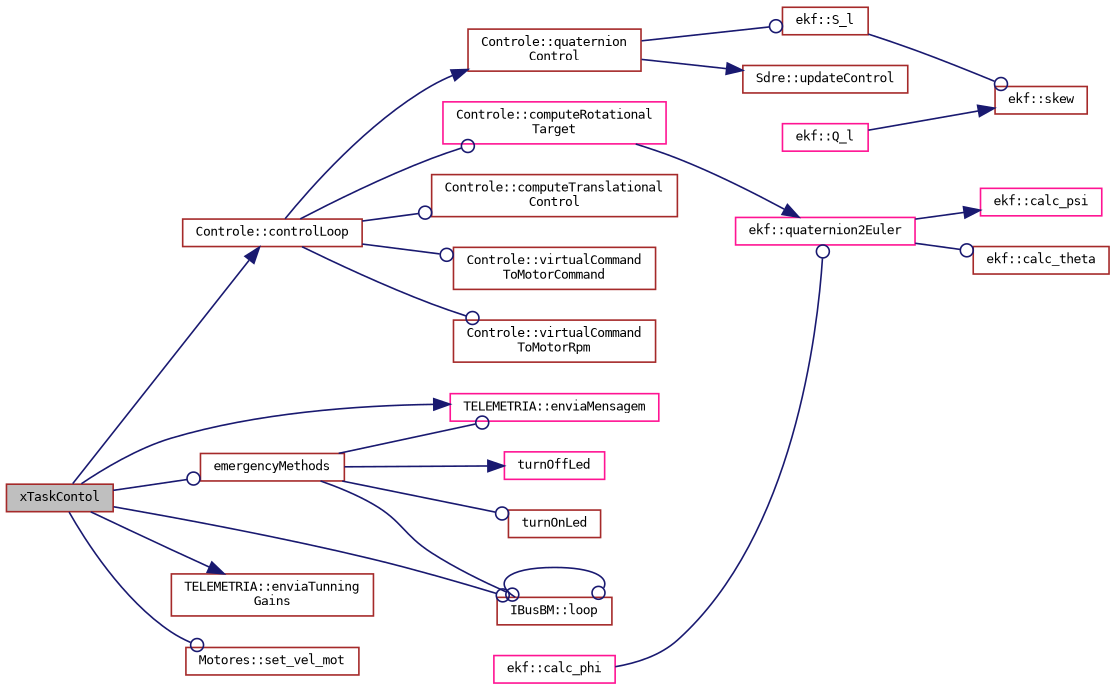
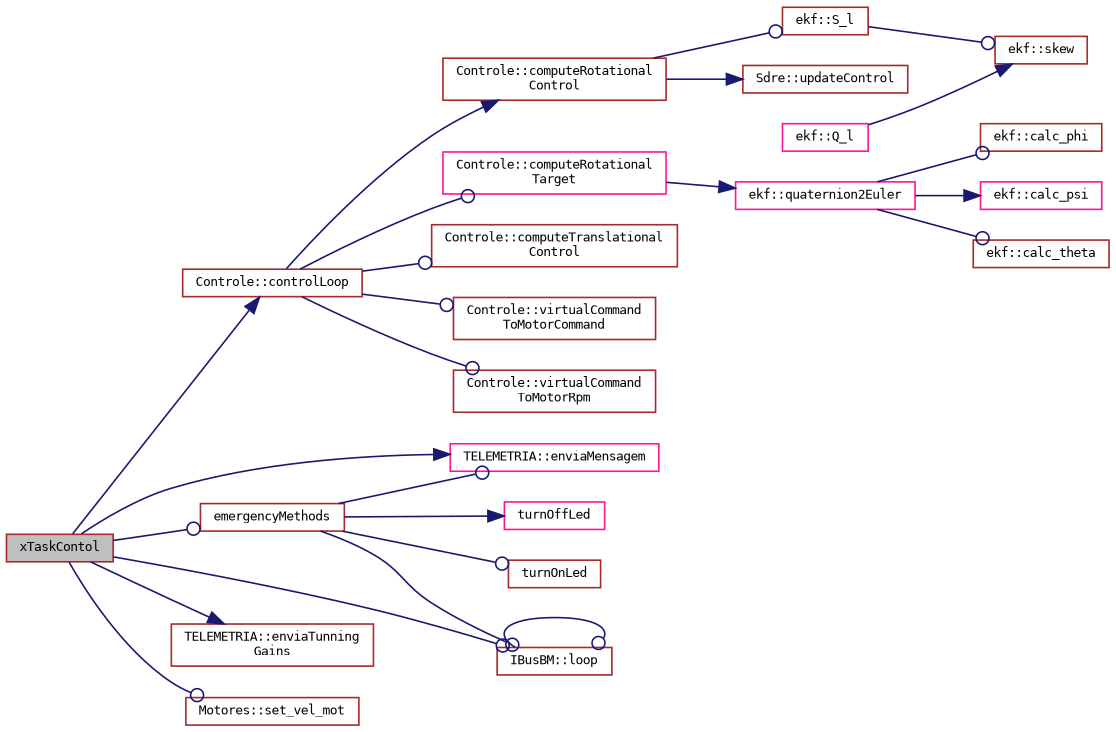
(555, 50) -> (555, 79)
(772, 495) -> (927, 168)
(555, 669) -> (1041, 137)
